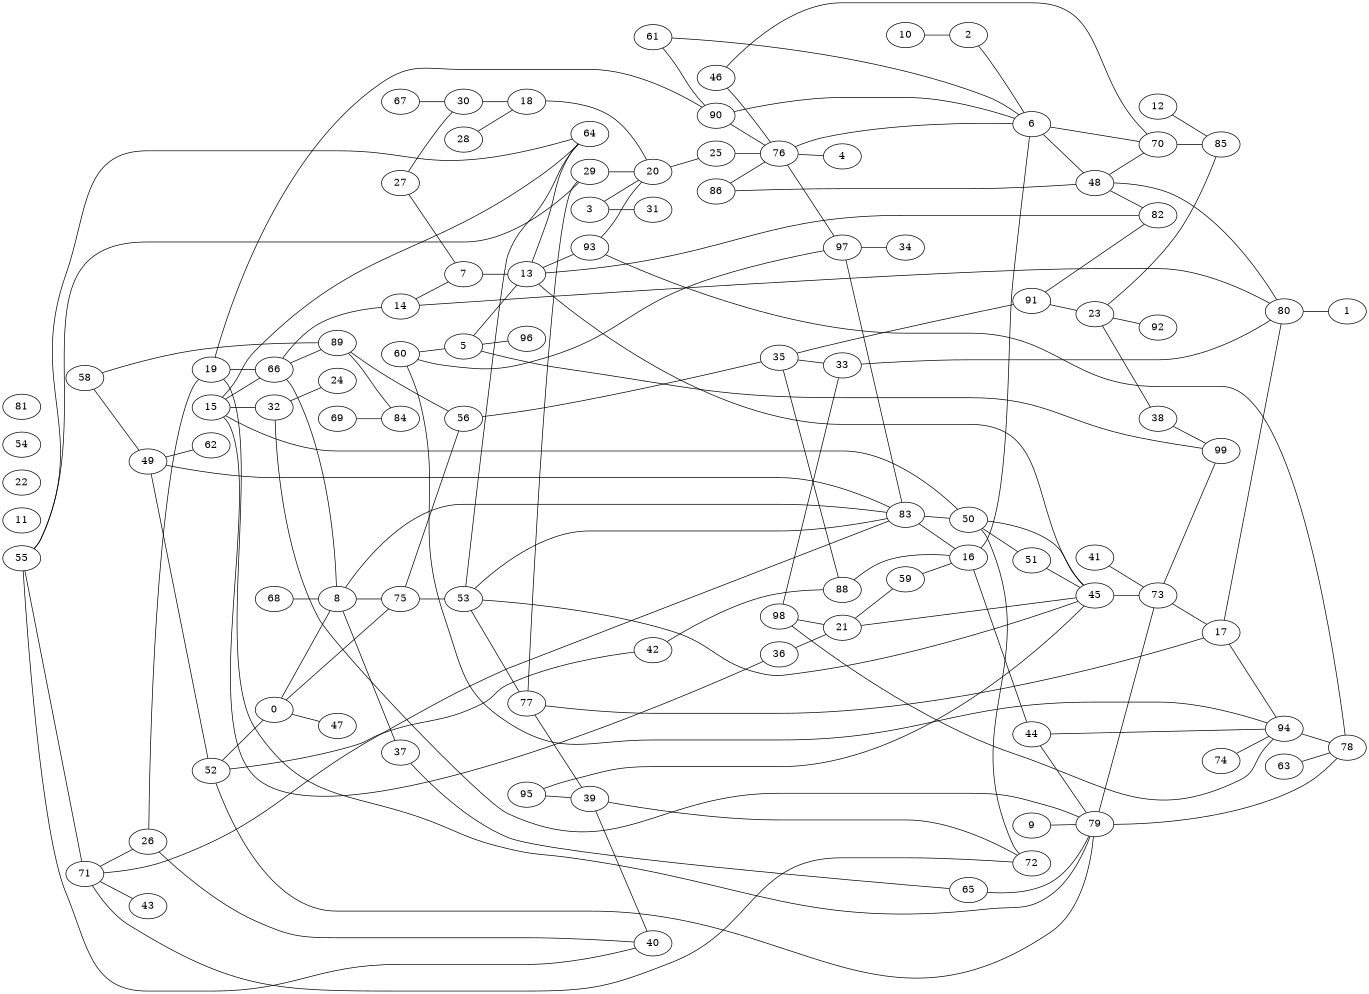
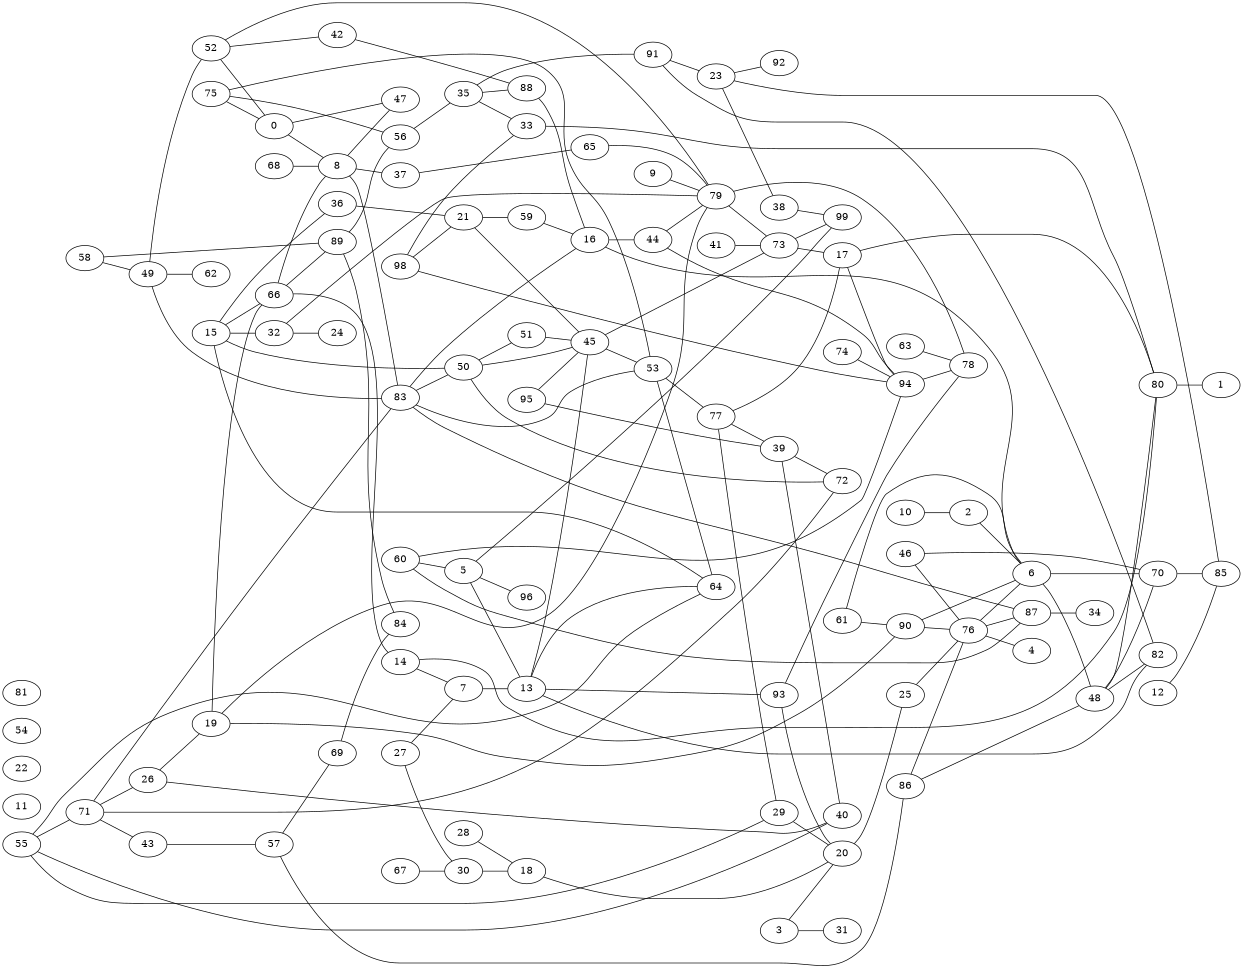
(842, 248) -> (1032, 613)
(369, 599) -> (368, 133)
none -> (274, 844)
